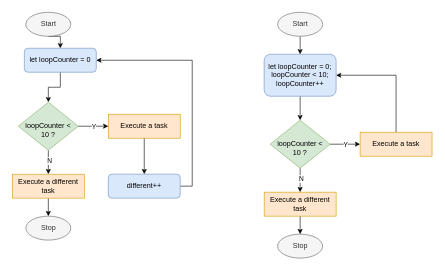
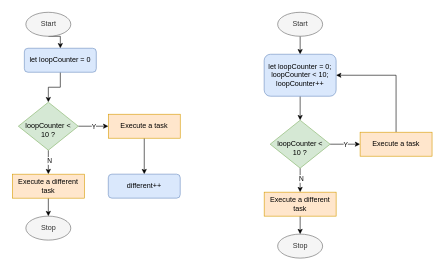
(192, 60) -> none
